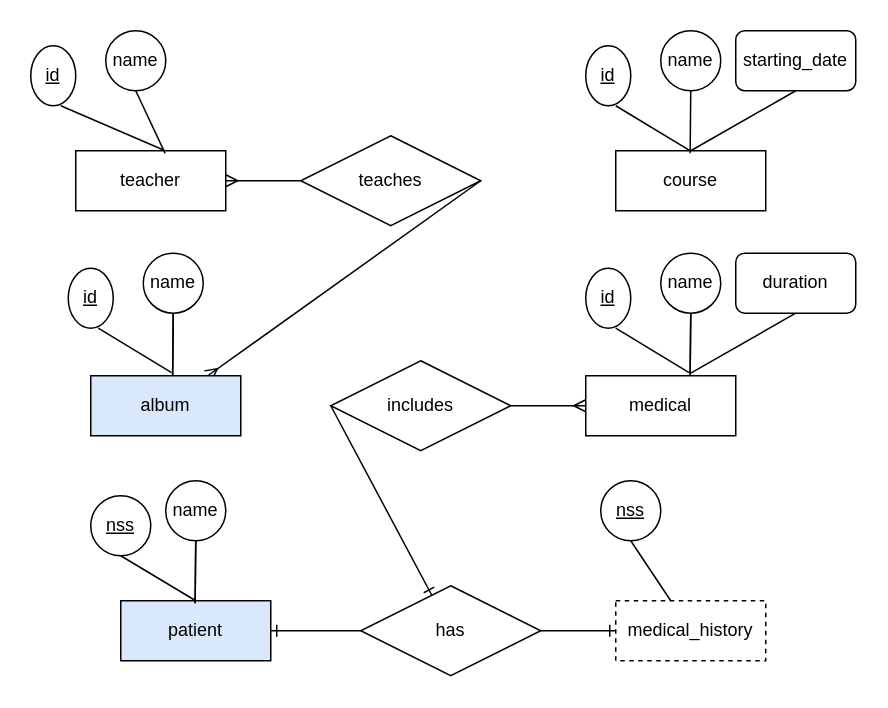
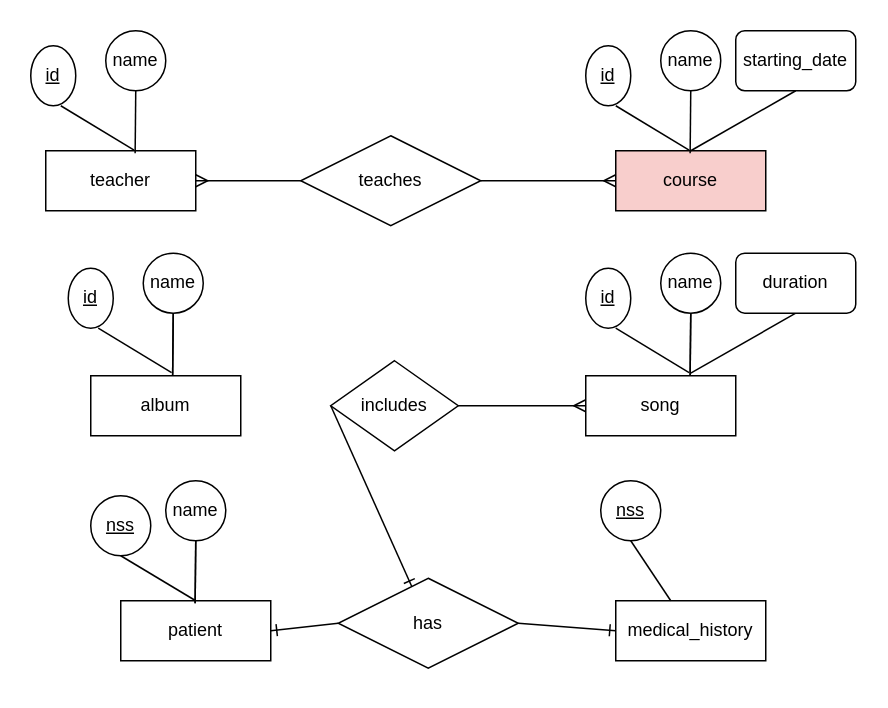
(151, 181) -> (121, 181)
(691, 181) -> (691, 181)
(345, 278) -> (548, 181)
(166, 406) -> (166, 406)
(421, 406) -> (395, 406)
(661, 406) -> (661, 406)
(196, 631) -> (196, 631)
(451, 631) -> (428, 623)
(691, 631) -> (691, 631)
